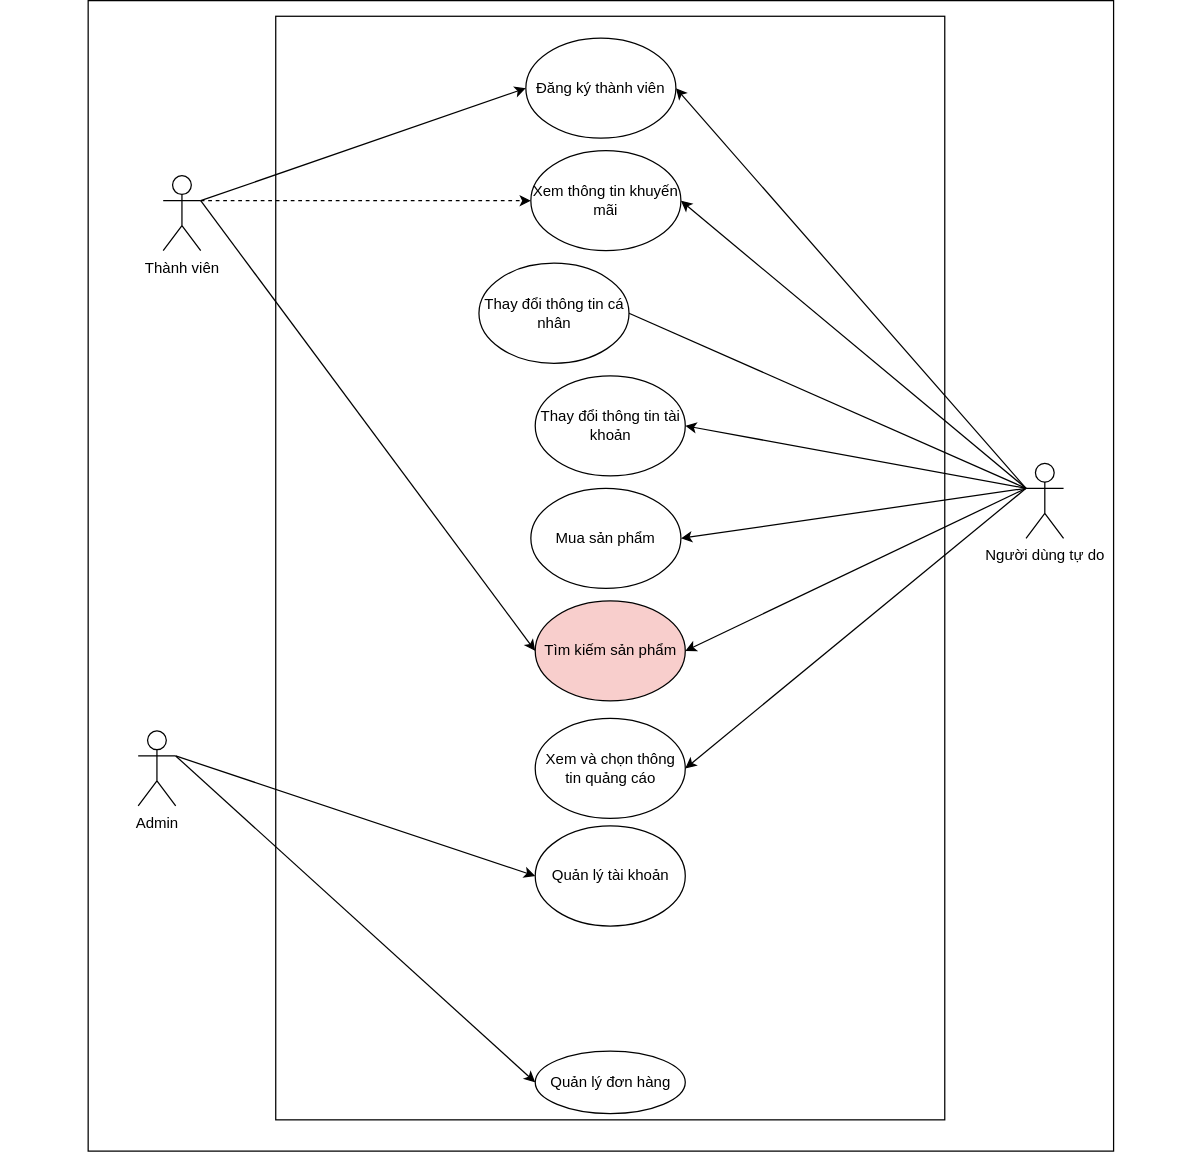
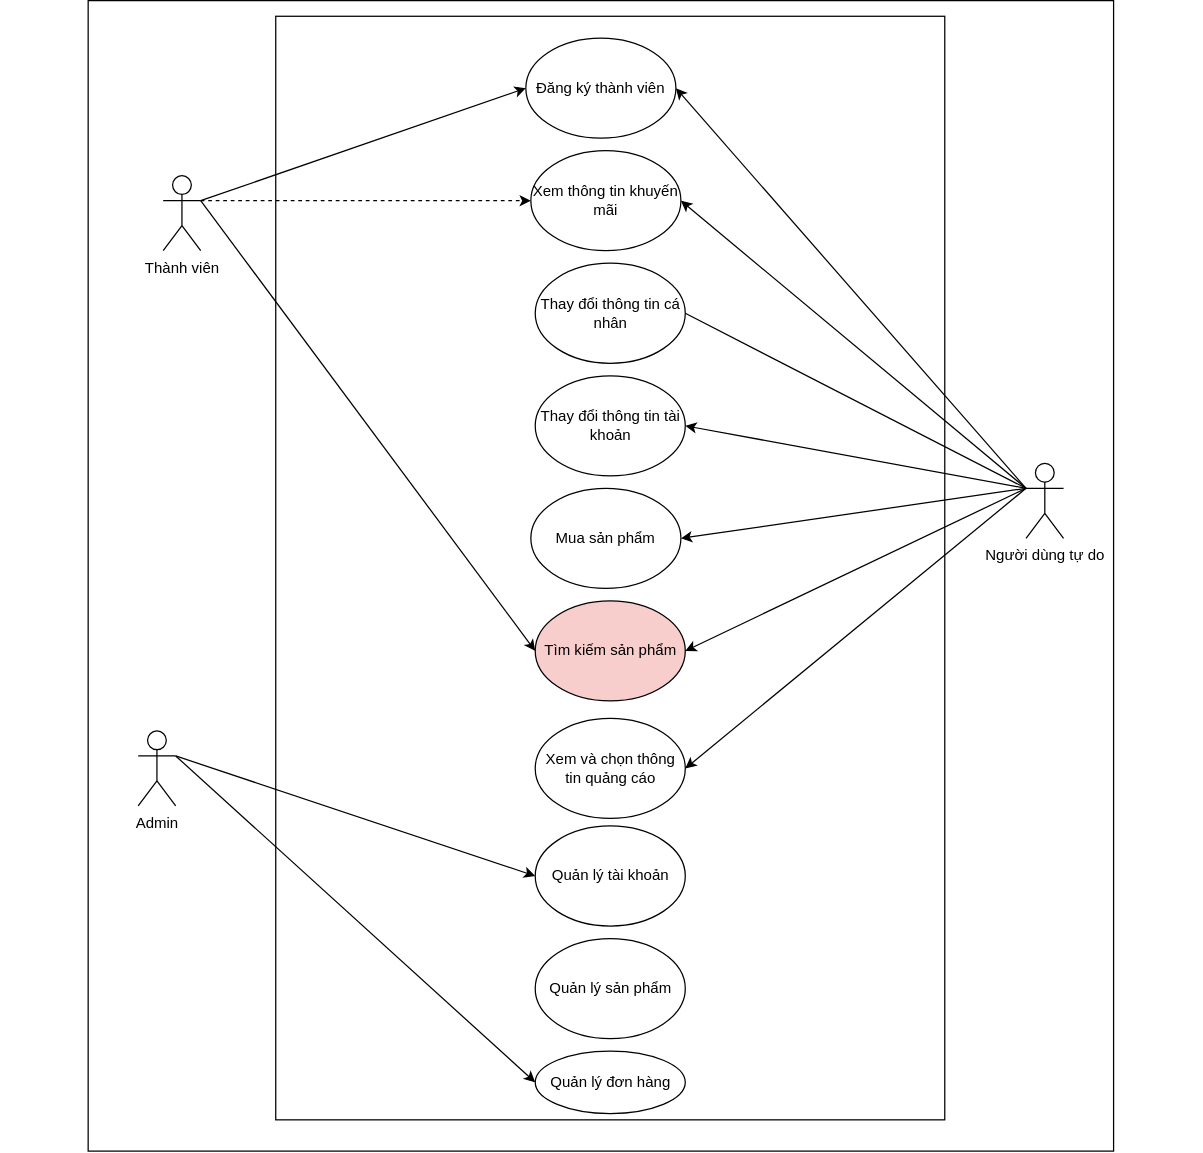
(554, 313) -> (610, 313)
none -> (610, 988)
